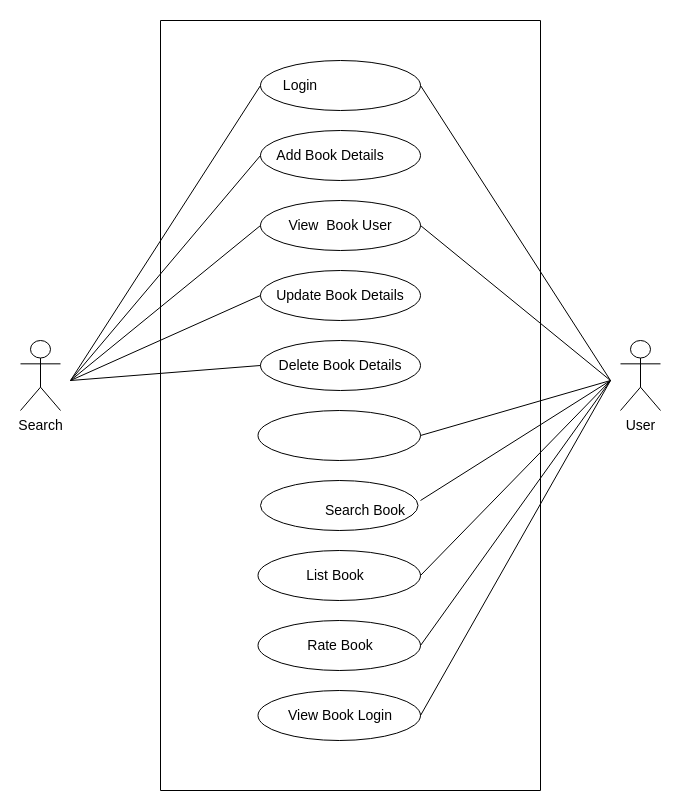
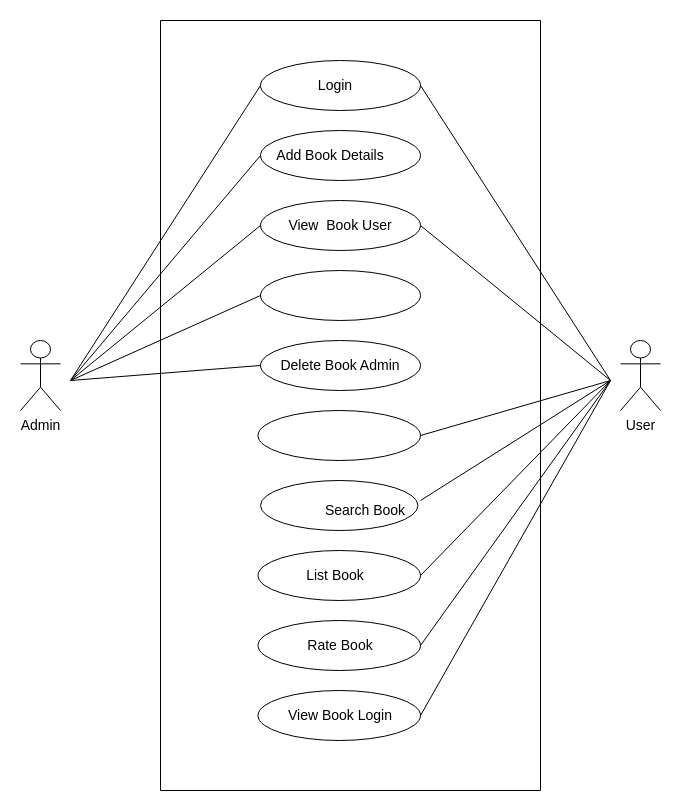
(301, 86) -> (336, 86)
(341, 296) -> none
(341, 366) -> (341, 366)
(41, 425) -> (41, 425)
